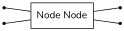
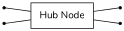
(62, 16) -> (62, 16)
